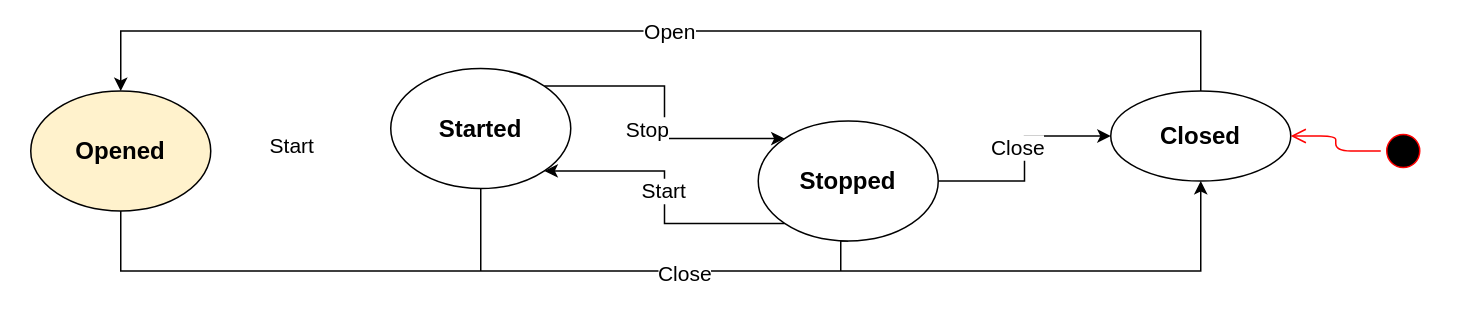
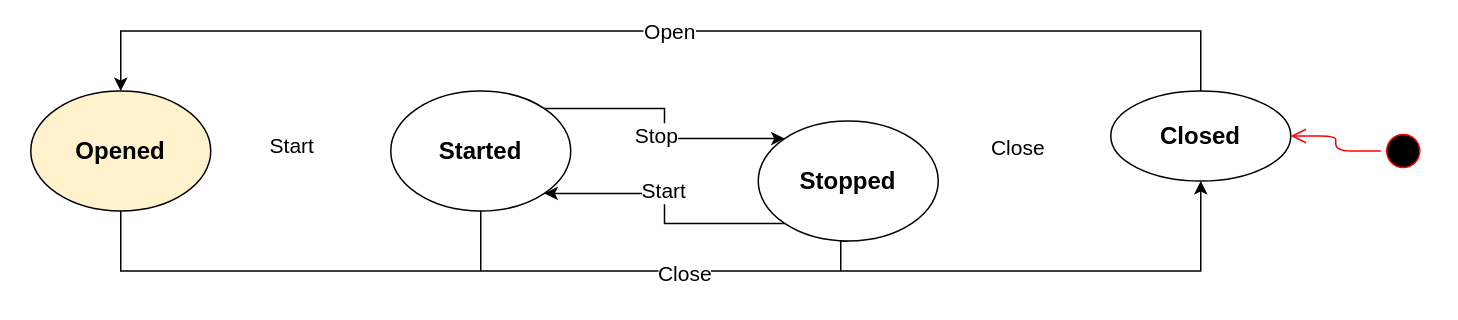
(481, 128) -> (481, 151)
(992, 181) -> none
